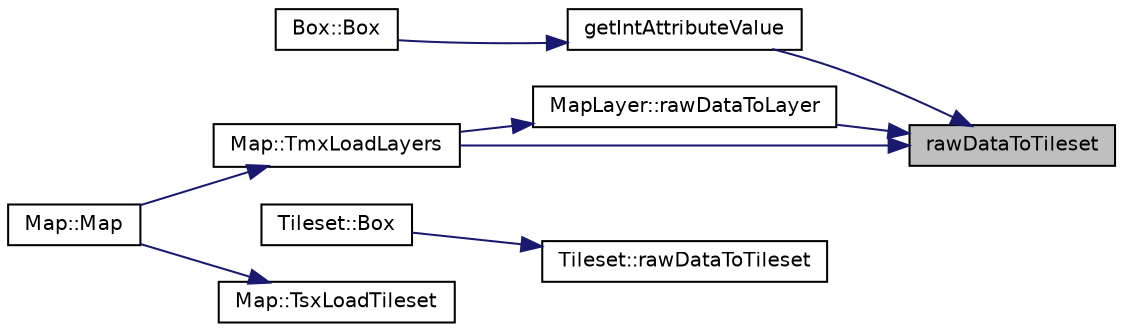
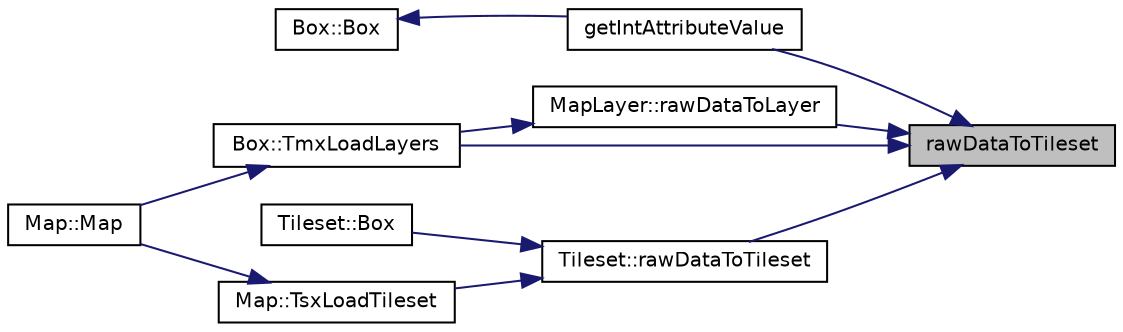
(472, 43) -> (493, 16)
(337, 145) -> (337, 145)
none -> (846, 209)
none -> (488, 284)
